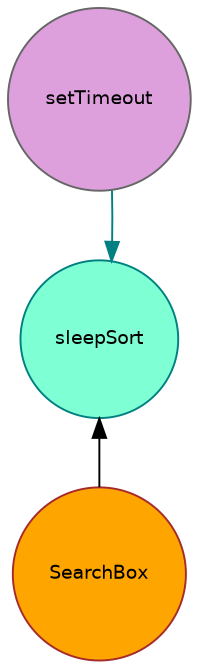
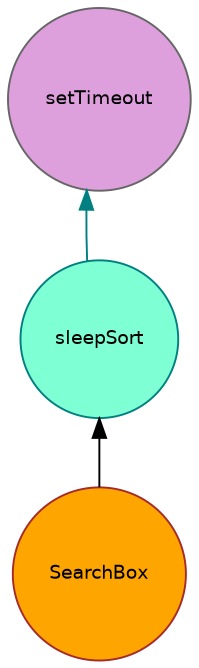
(112, 216) -> (86, 235)
